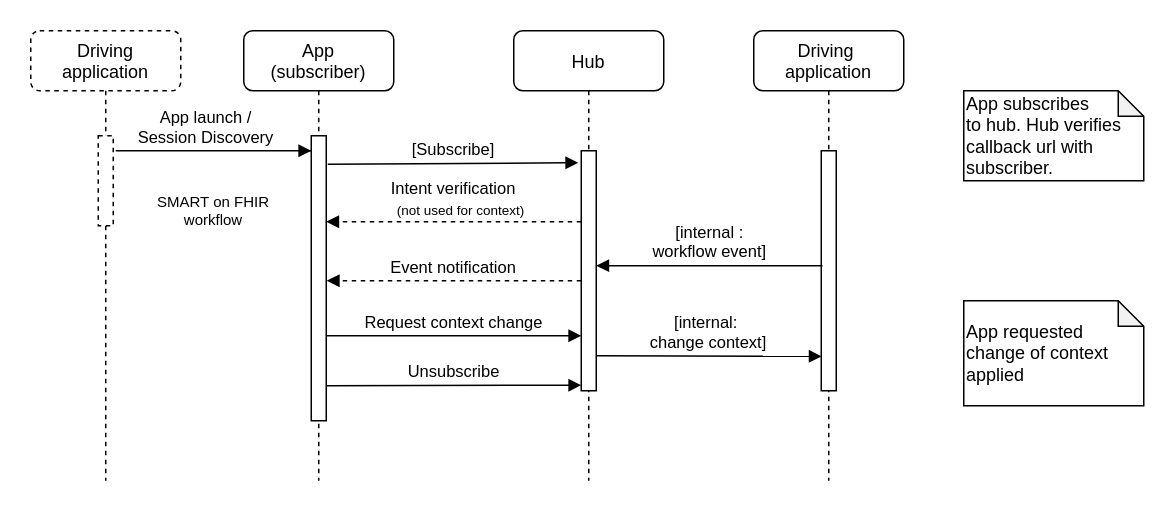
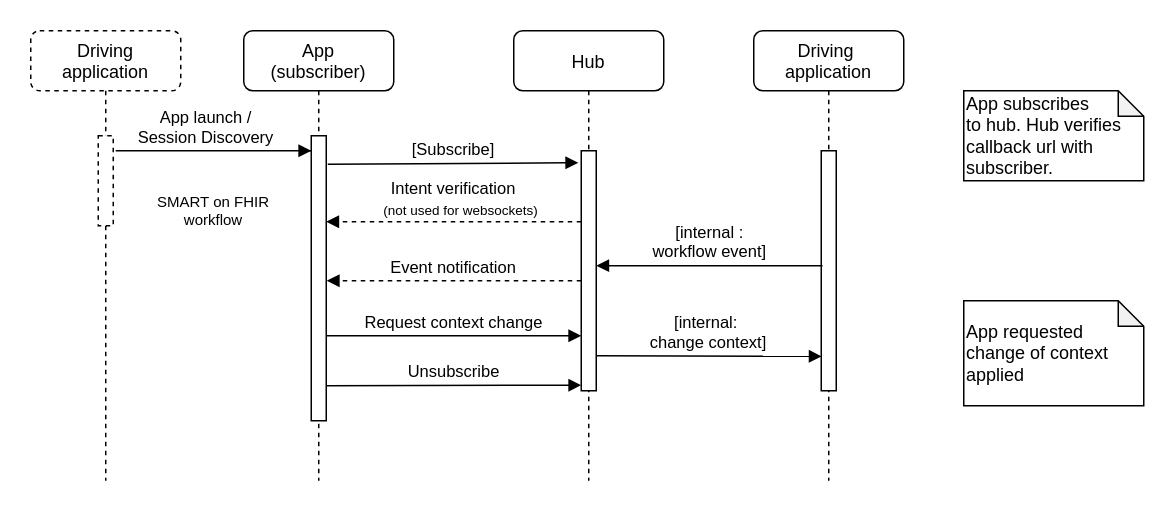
(461, 209) -> (461, 209)
